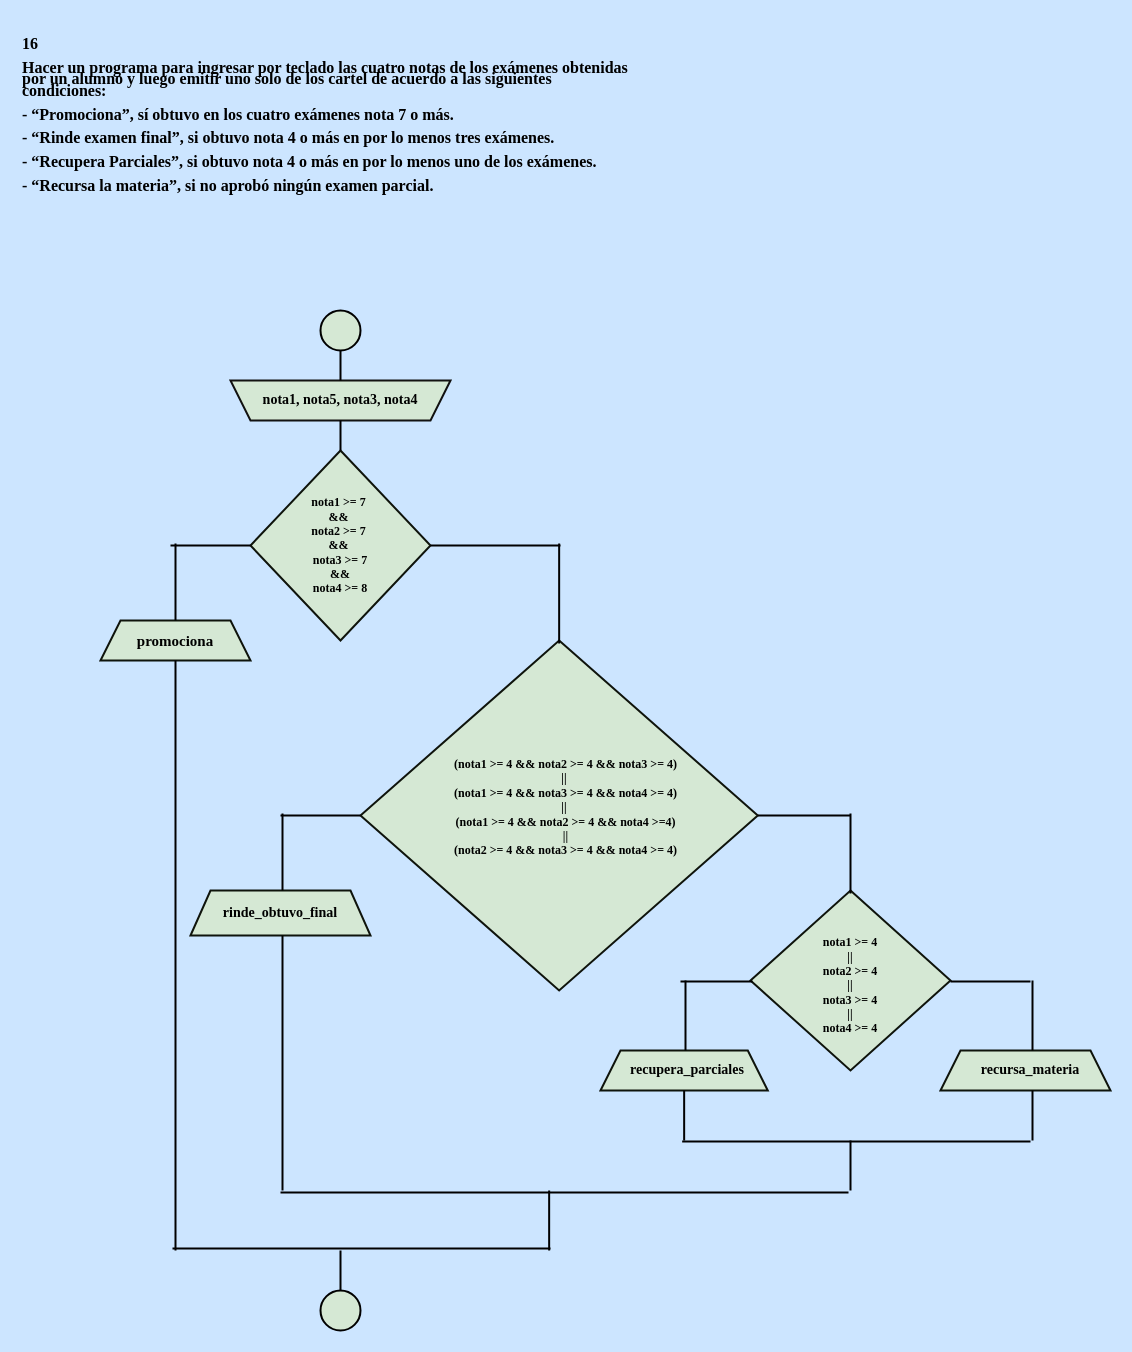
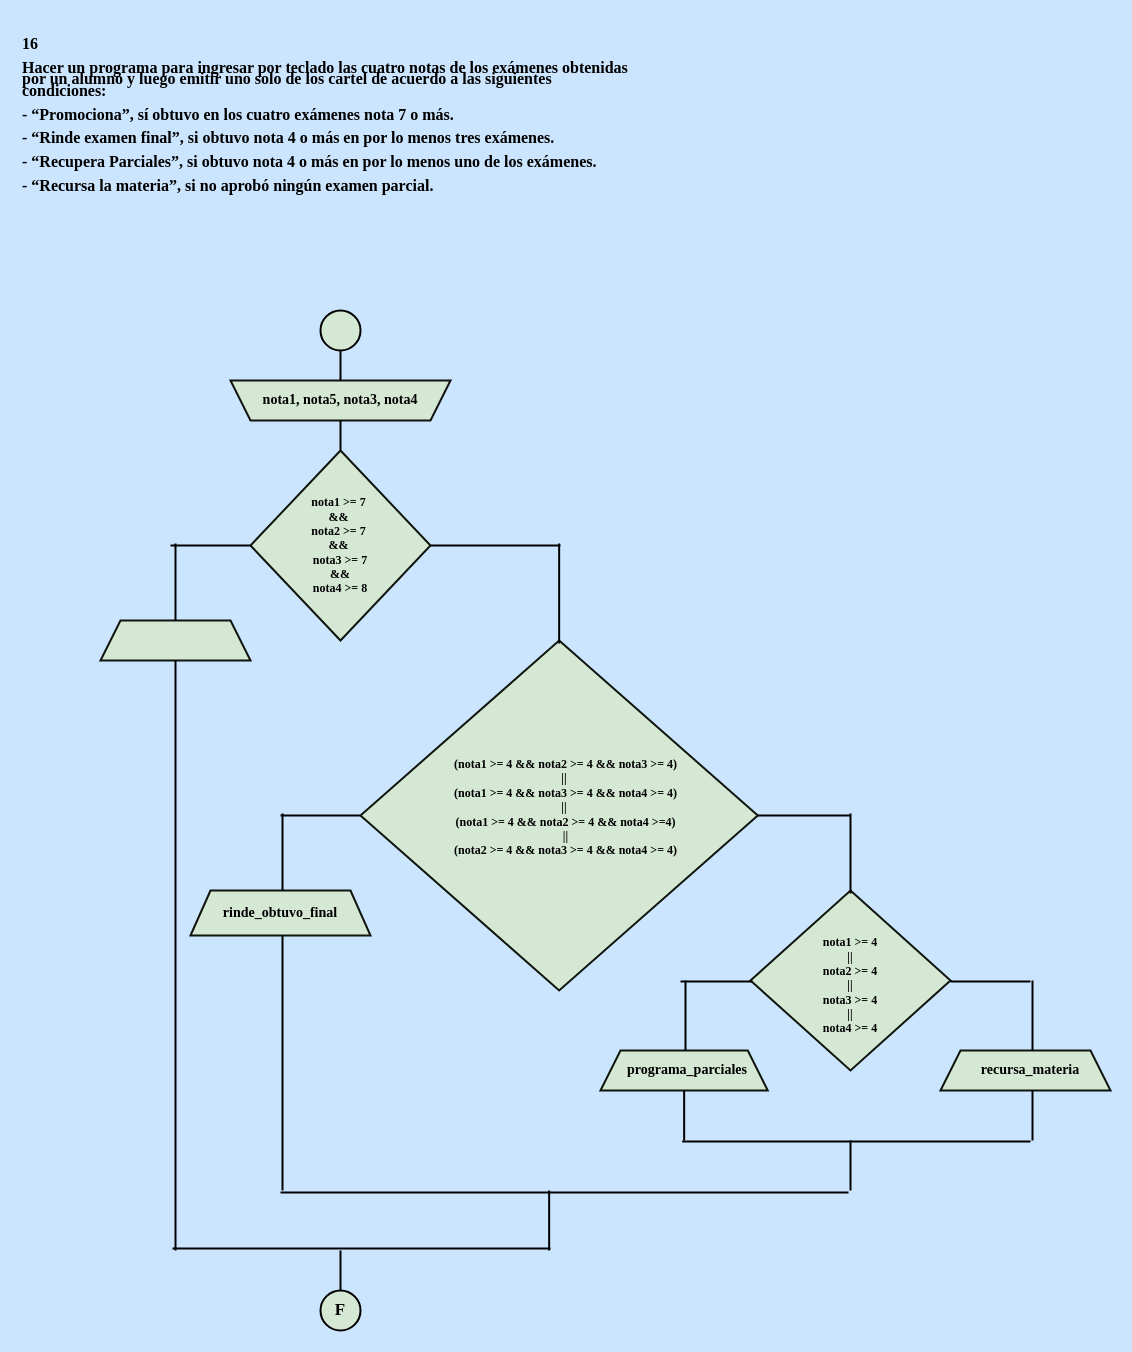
(176, 641) -> none
(688, 1071) -> (688, 1071)
none -> (341, 1311)
